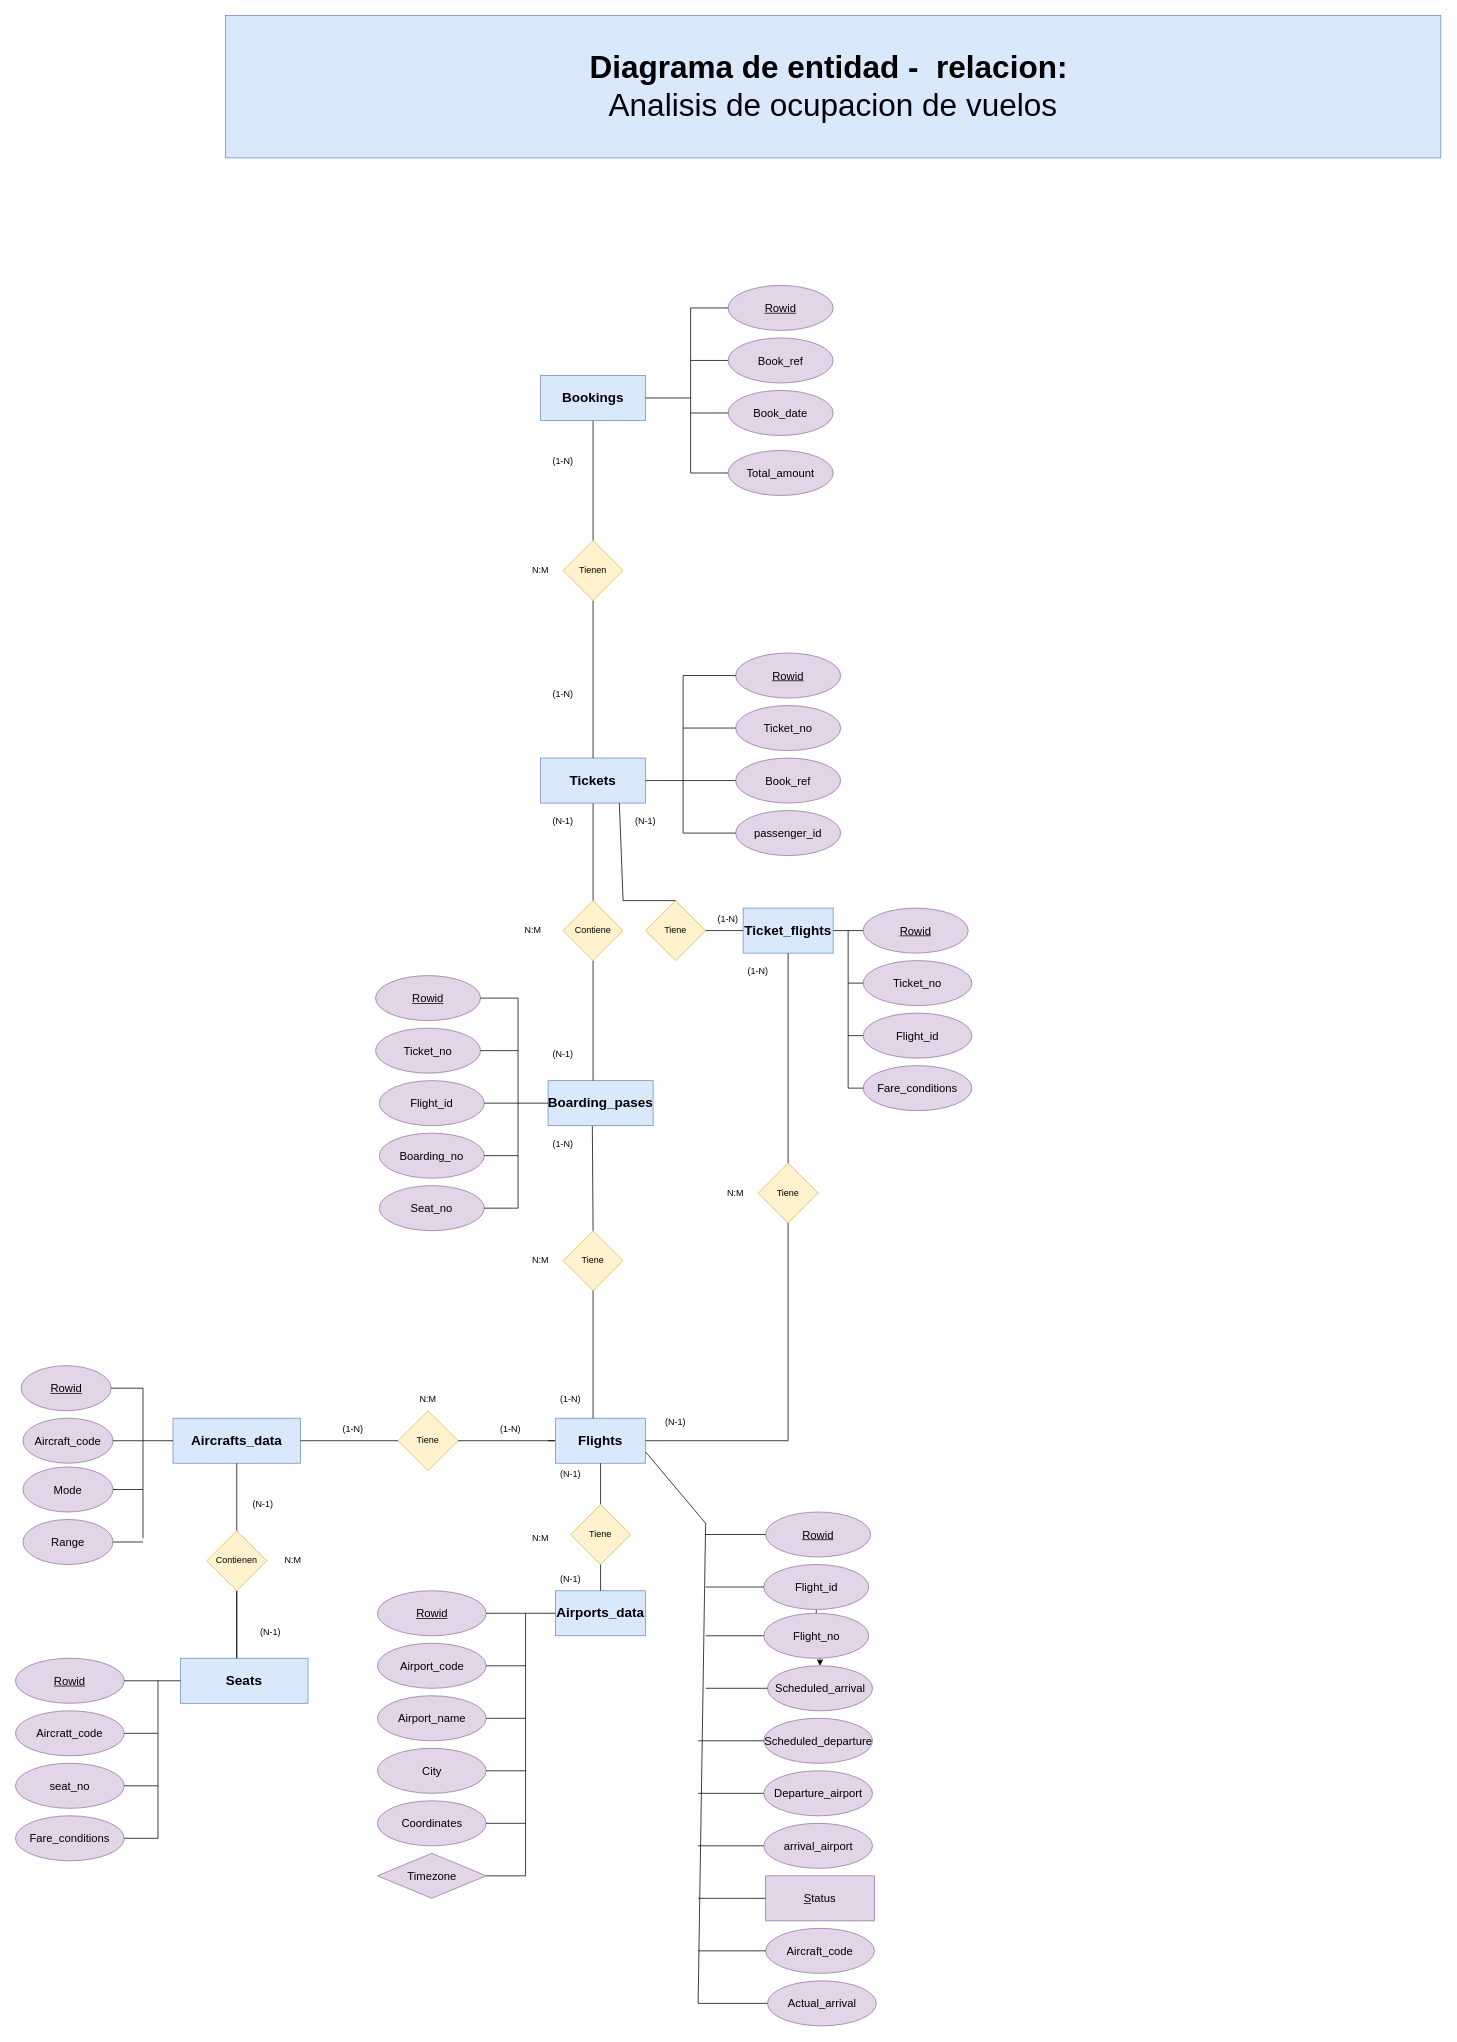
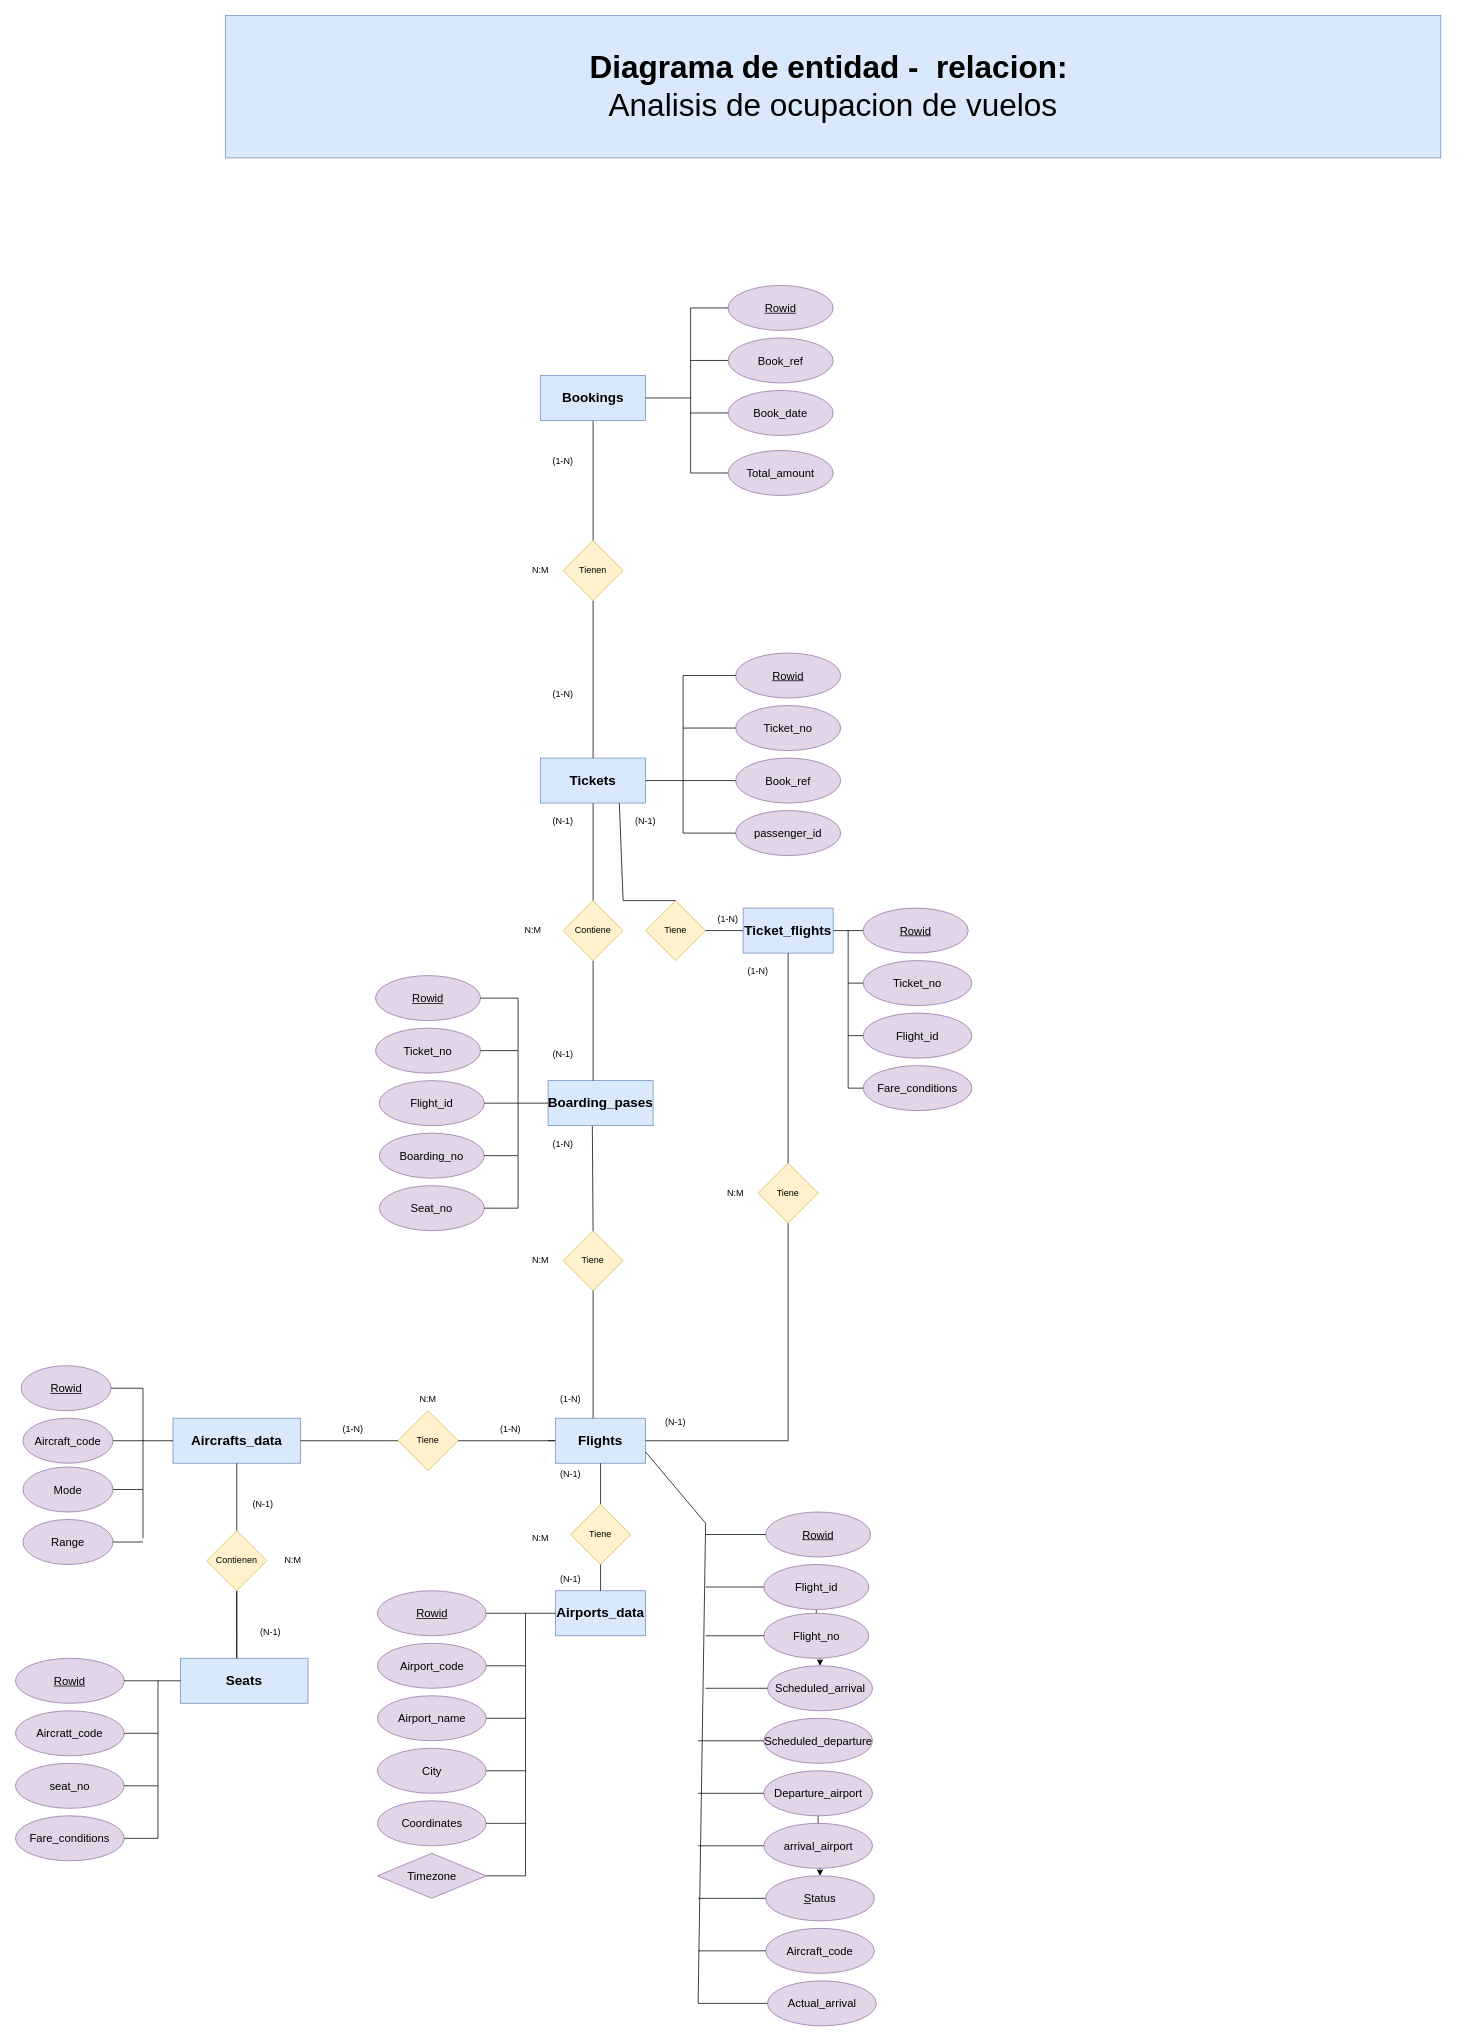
none -> (820, 1869)
(820, 1898) -> (820, 1898)
